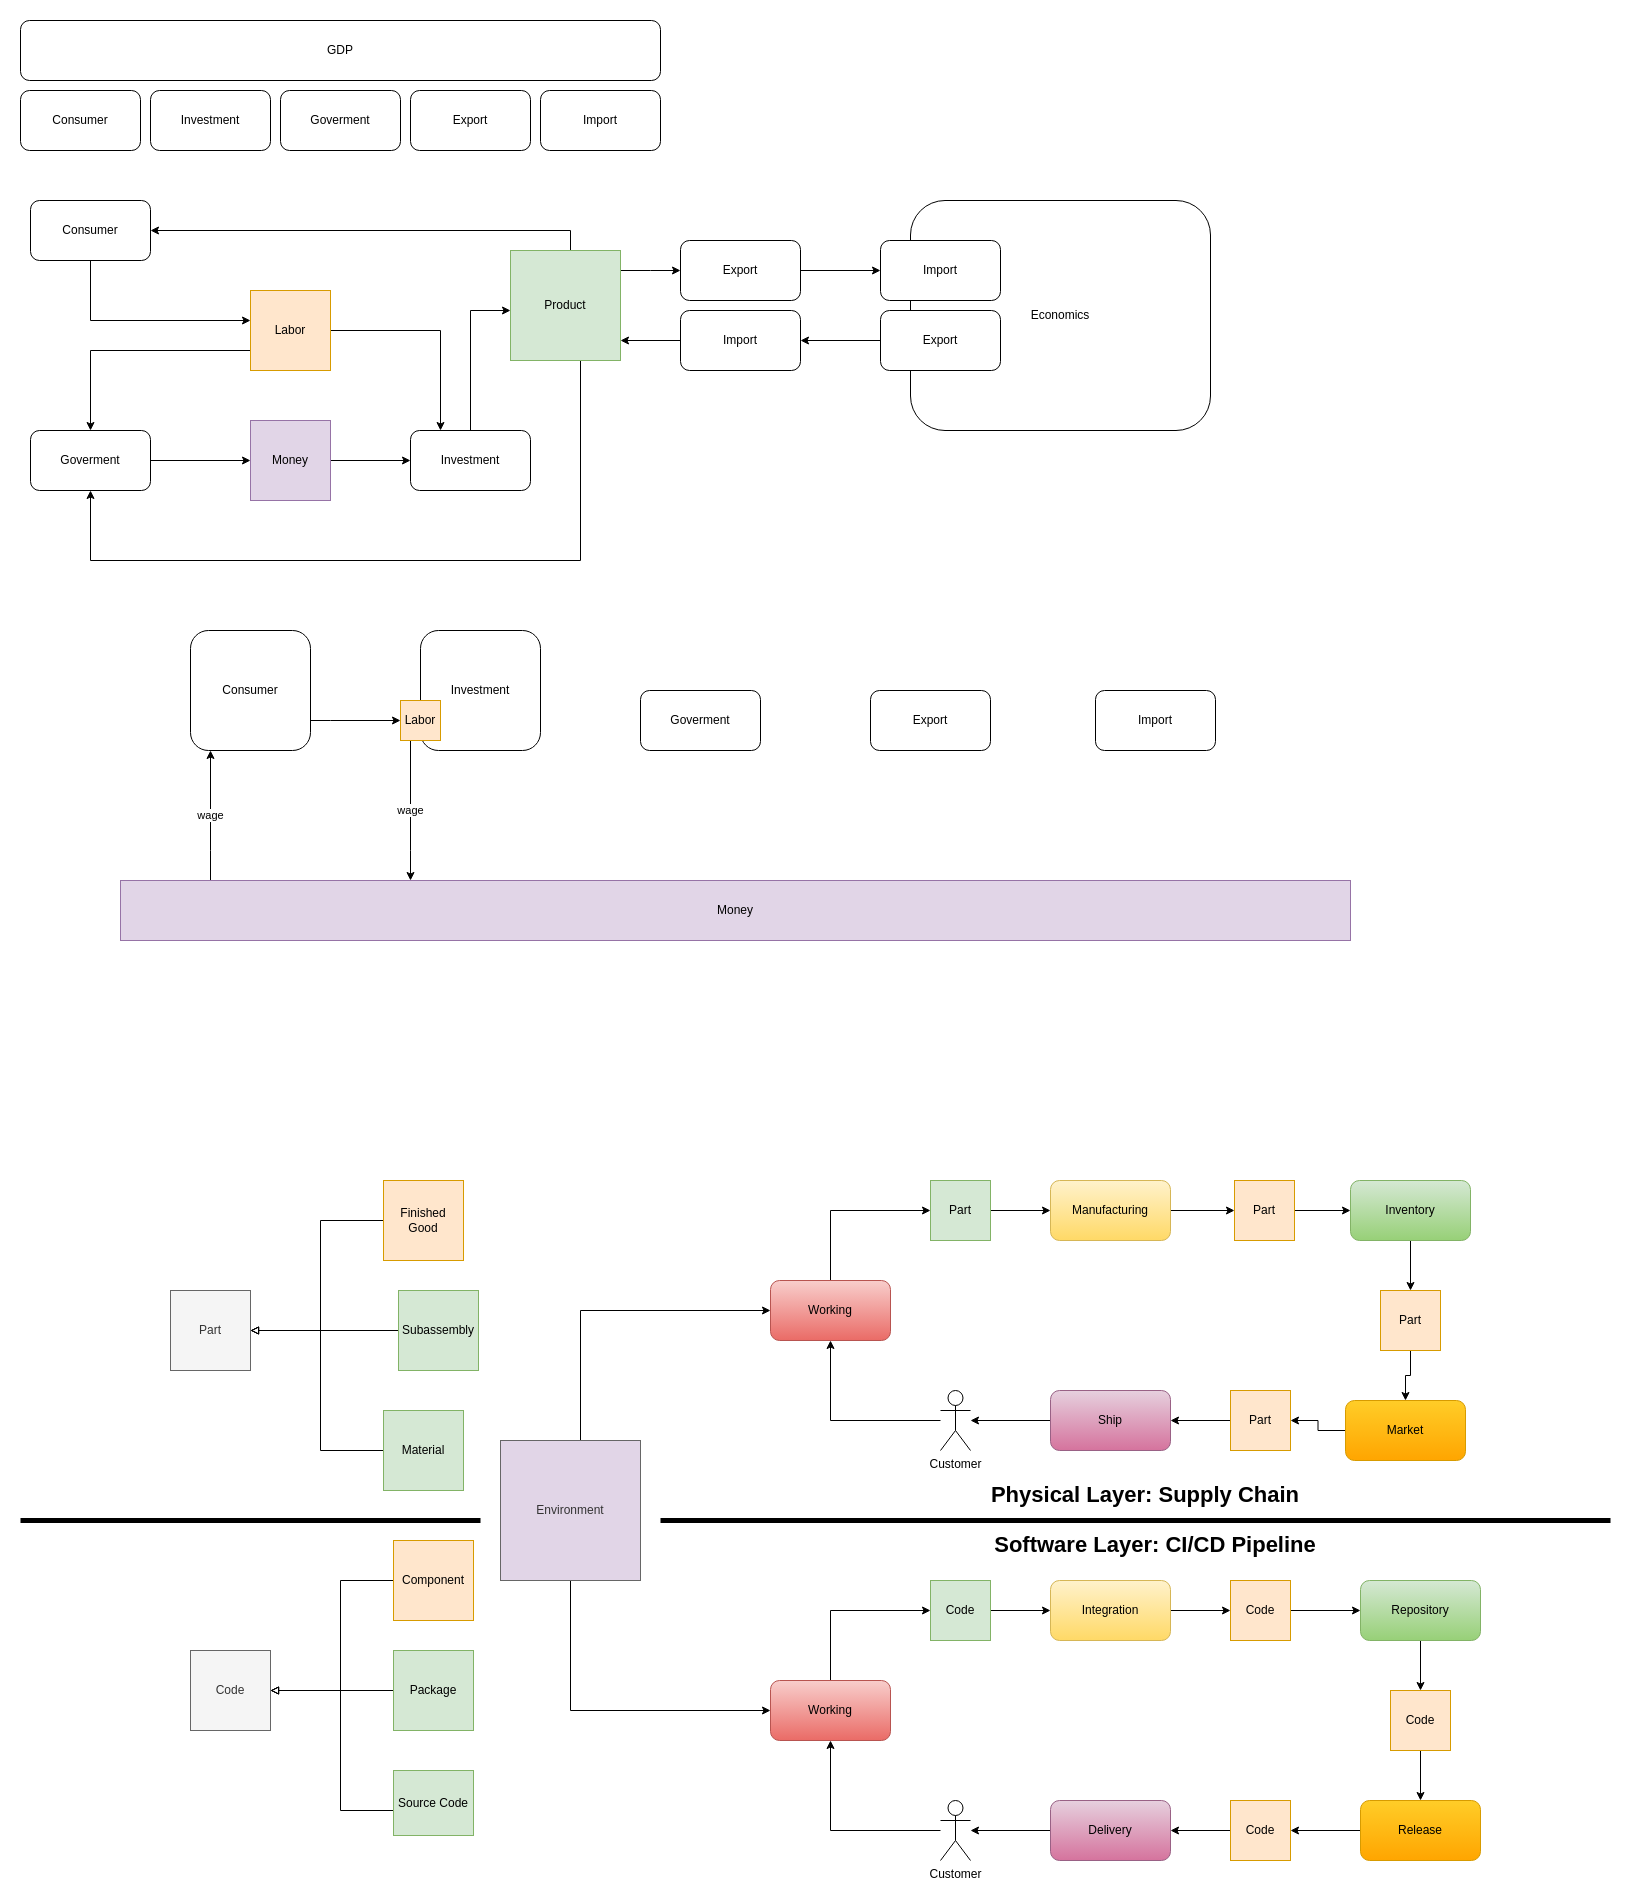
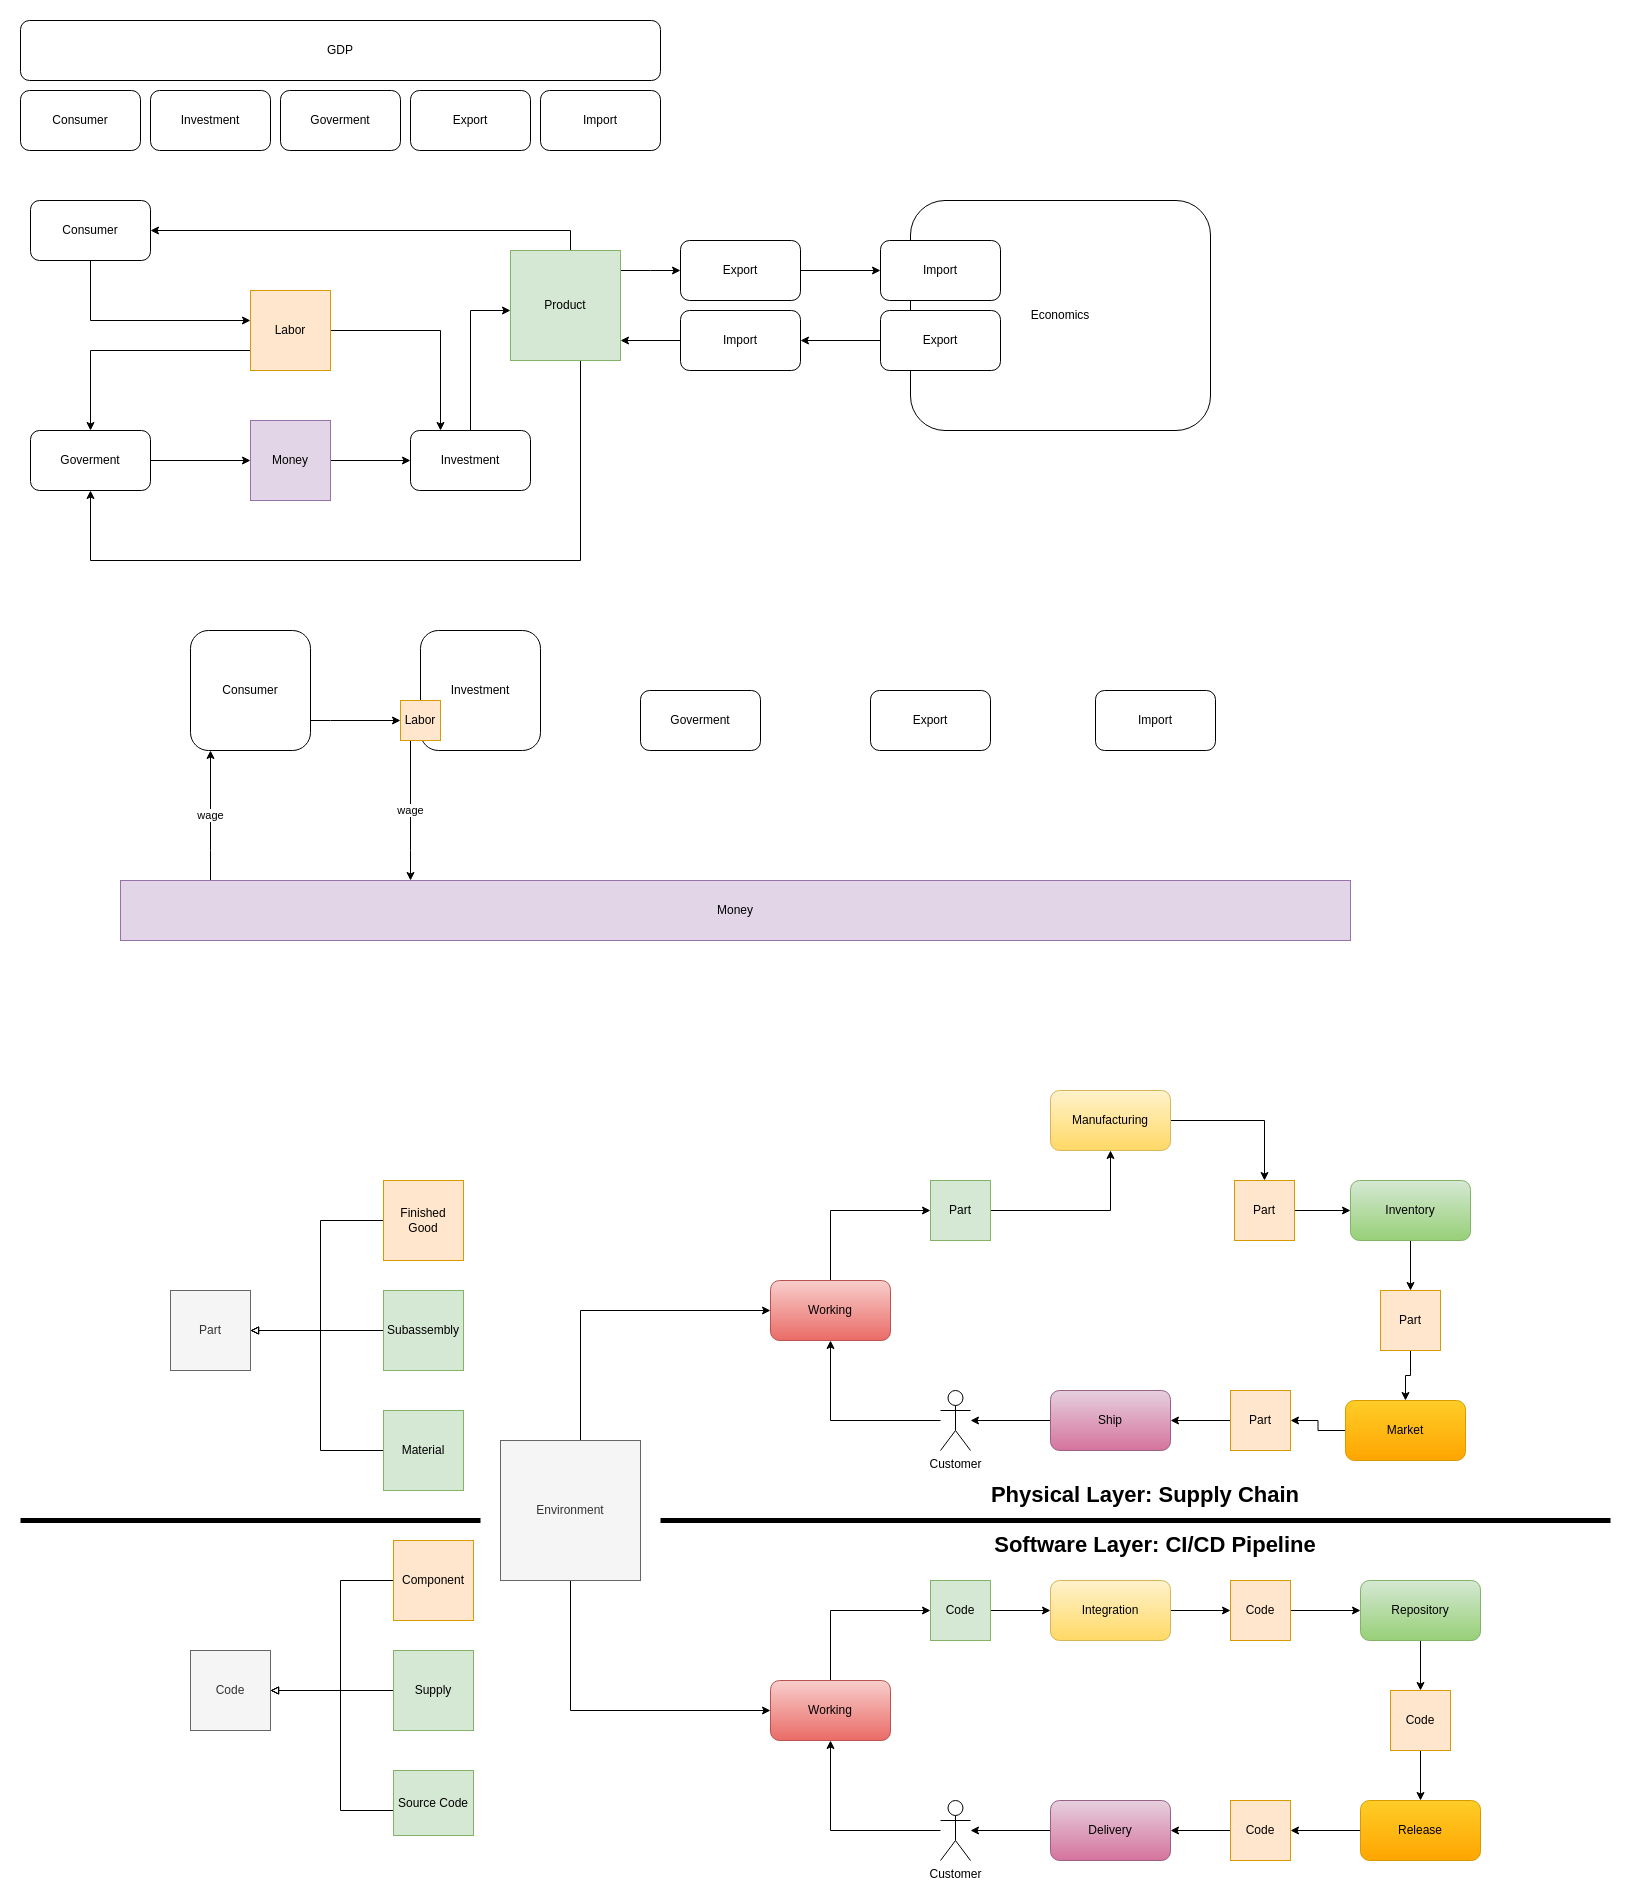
(1111, 1211) -> (1111, 1121)
(439, 1331) -> (424, 1331)
(571, 1511) -> (571, 1511)
(434, 1691) -> (434, 1691)
